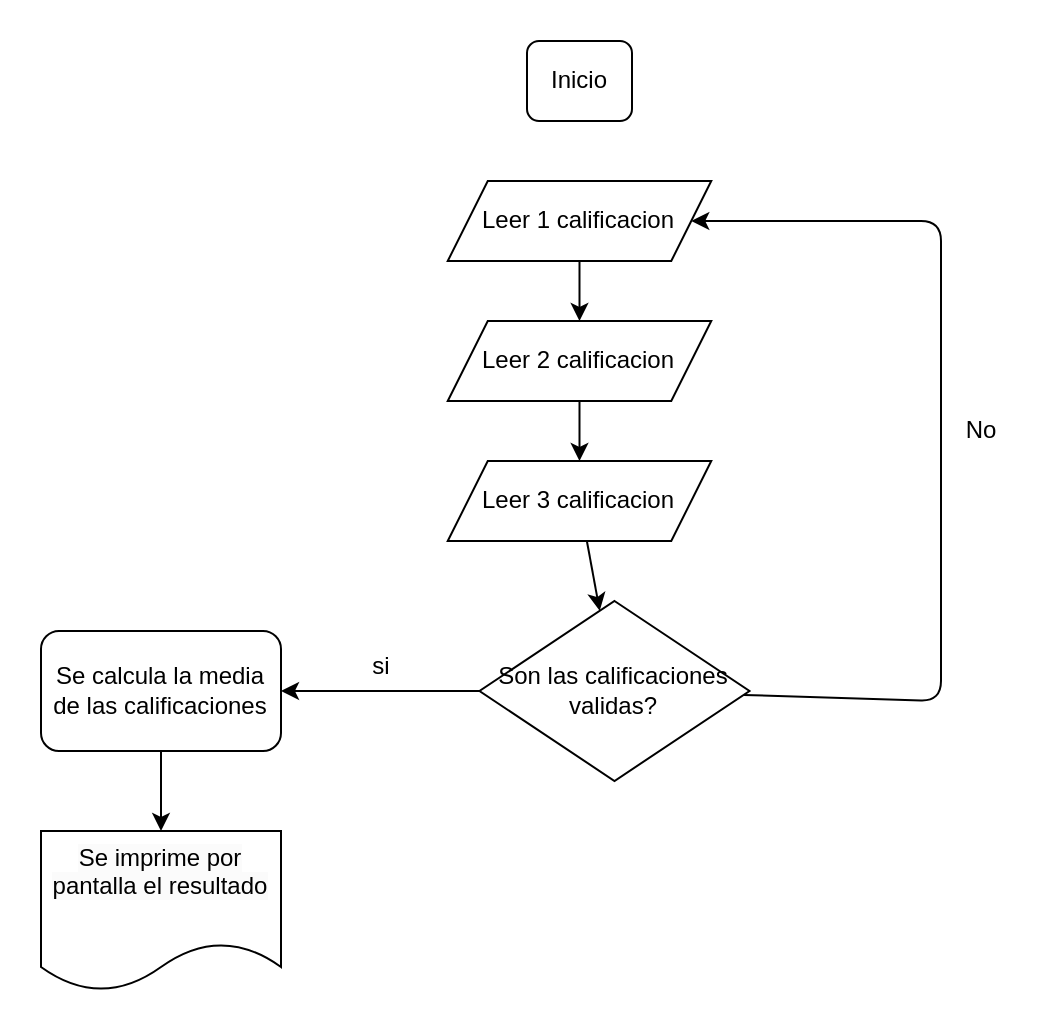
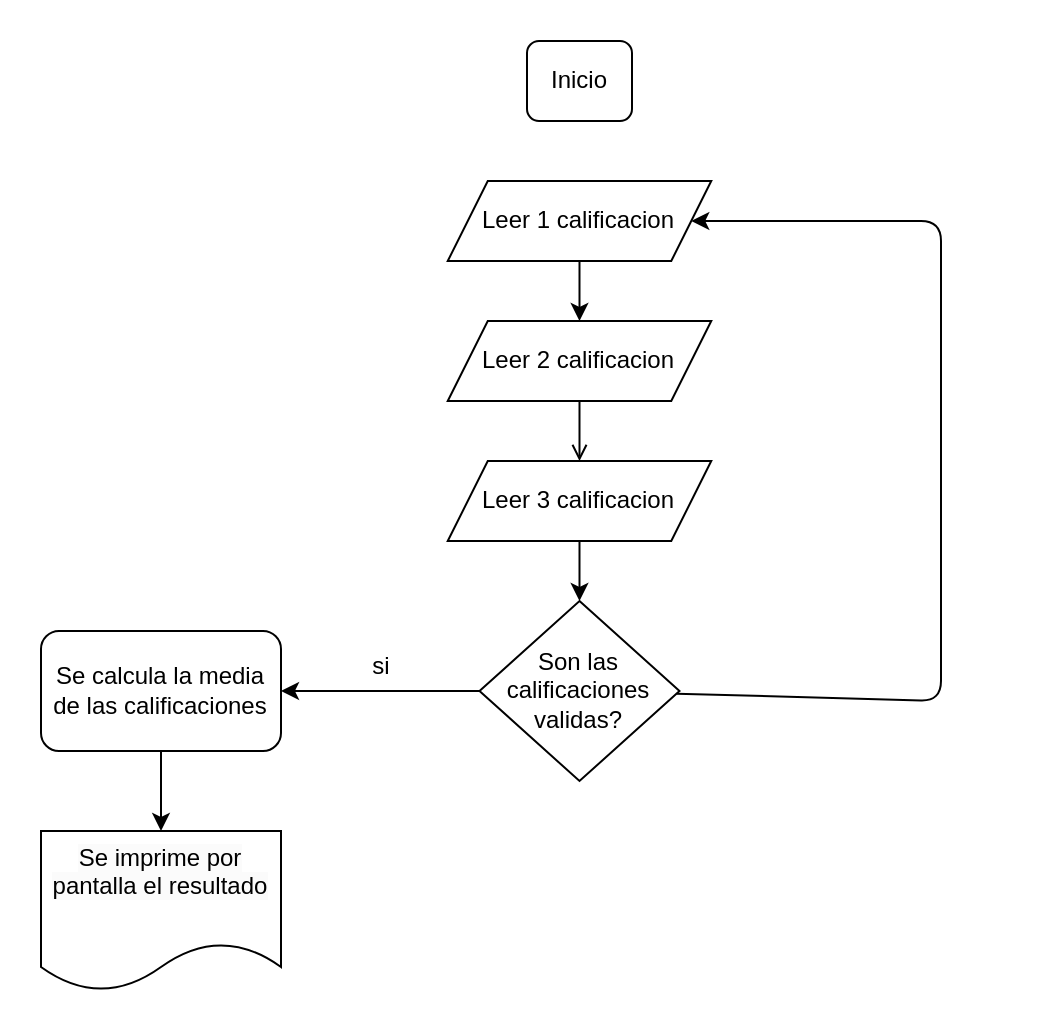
(981, 431) -> none
(580, 446) -> (580, 448)
(615, 691) -> (580, 691)
